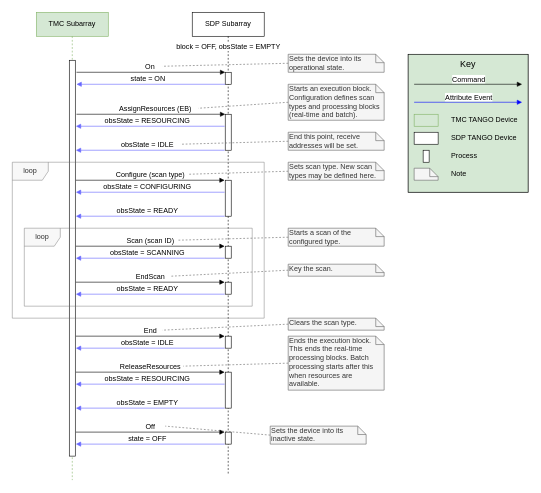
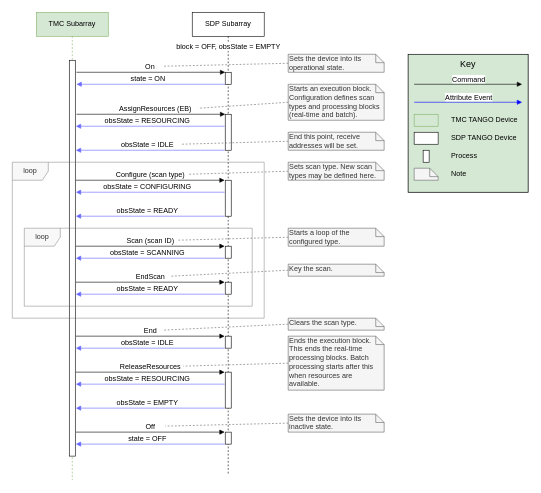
(326, 238) -> (325, 238)
(318, 435) -> (336, 423)
